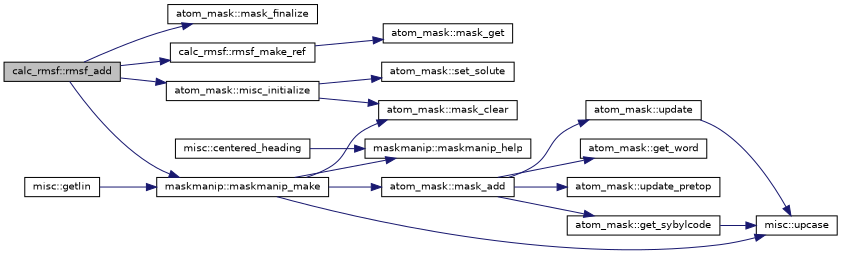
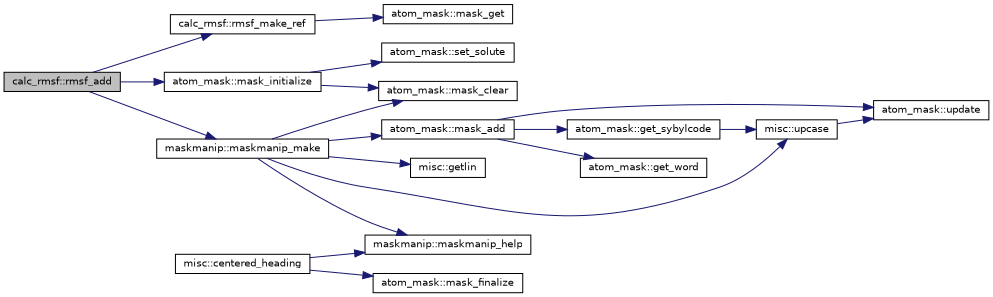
(132, 42) -> (336, 273)
(243, 91) -> (243, 82)
(750, 156) -> (850, 122)
(123, 187) -> (364, 160)
(644, 187) -> none
